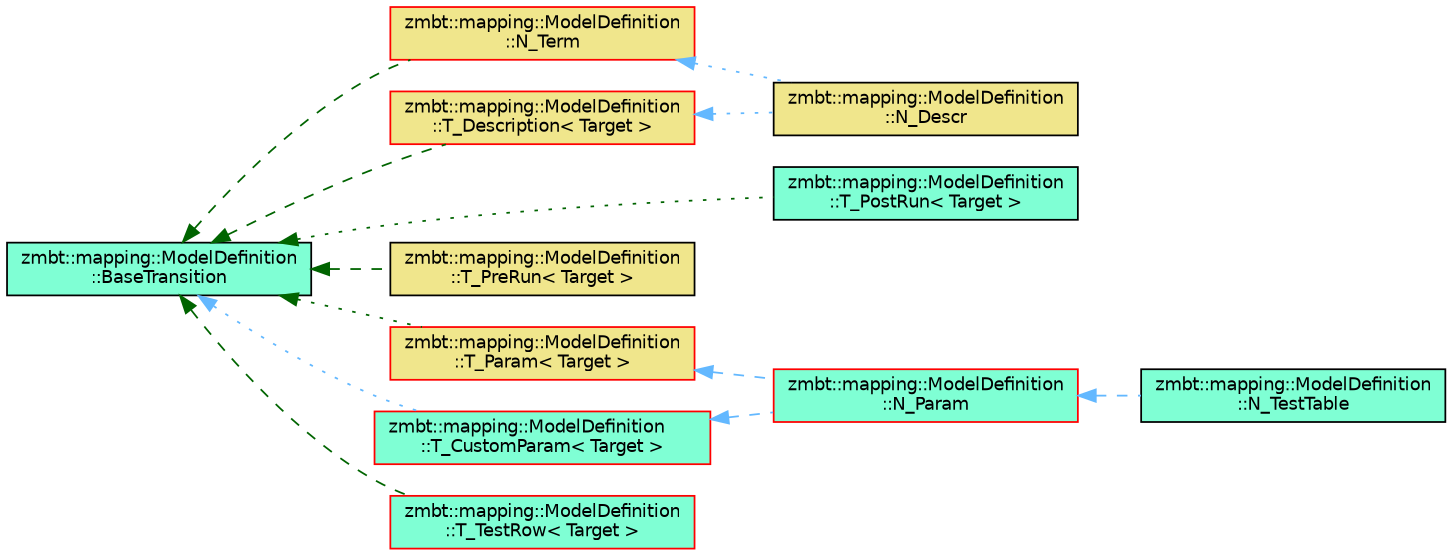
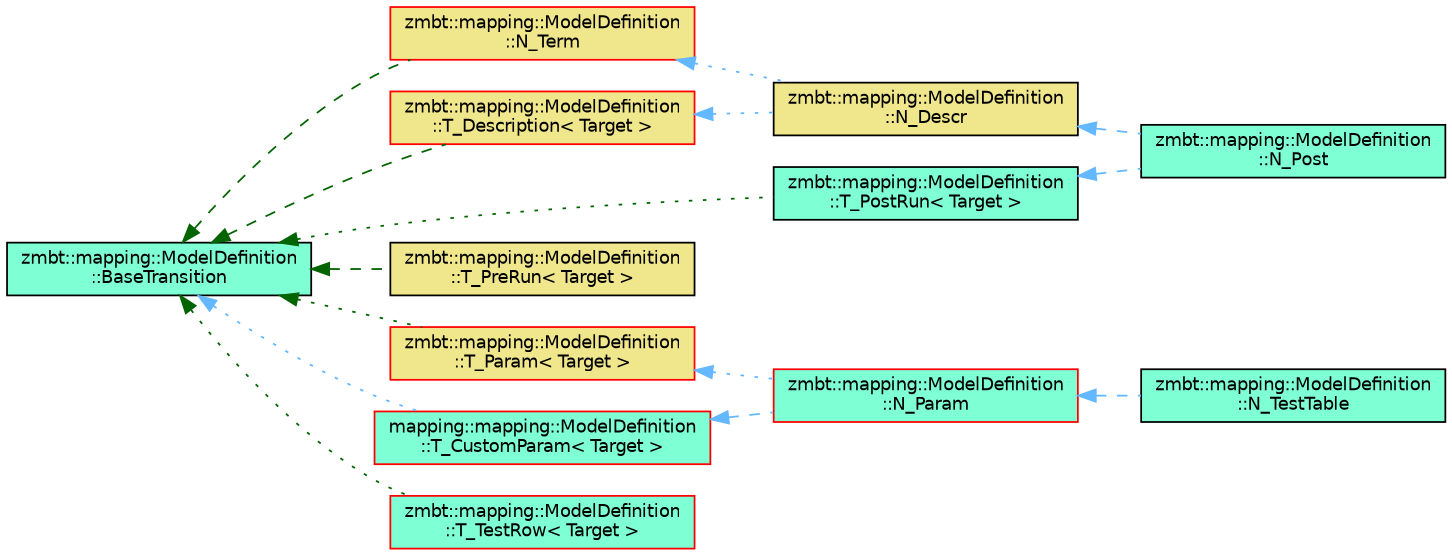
none -> (1293, 151)
(743, 376) -> (743, 376)
(289, 416) -> (289, 416)
(542, 438) -> (542, 438)
